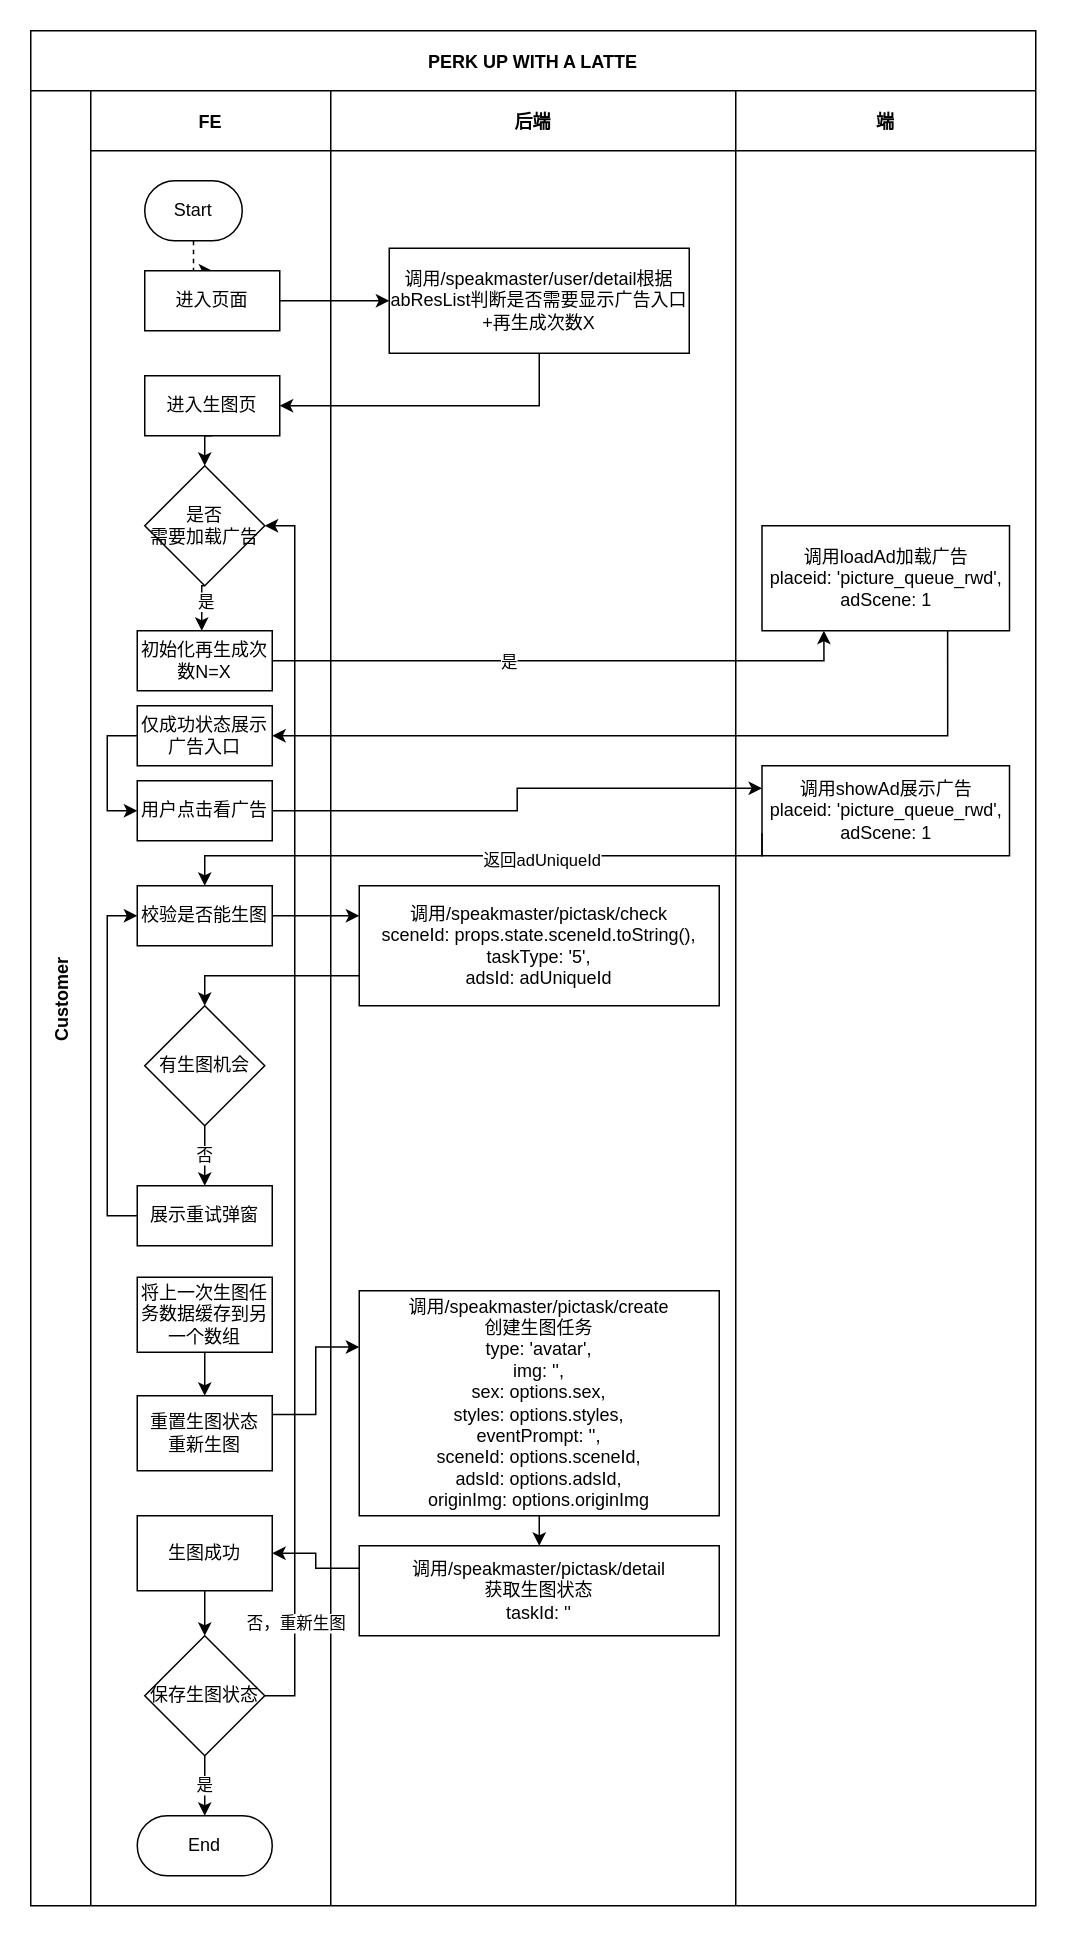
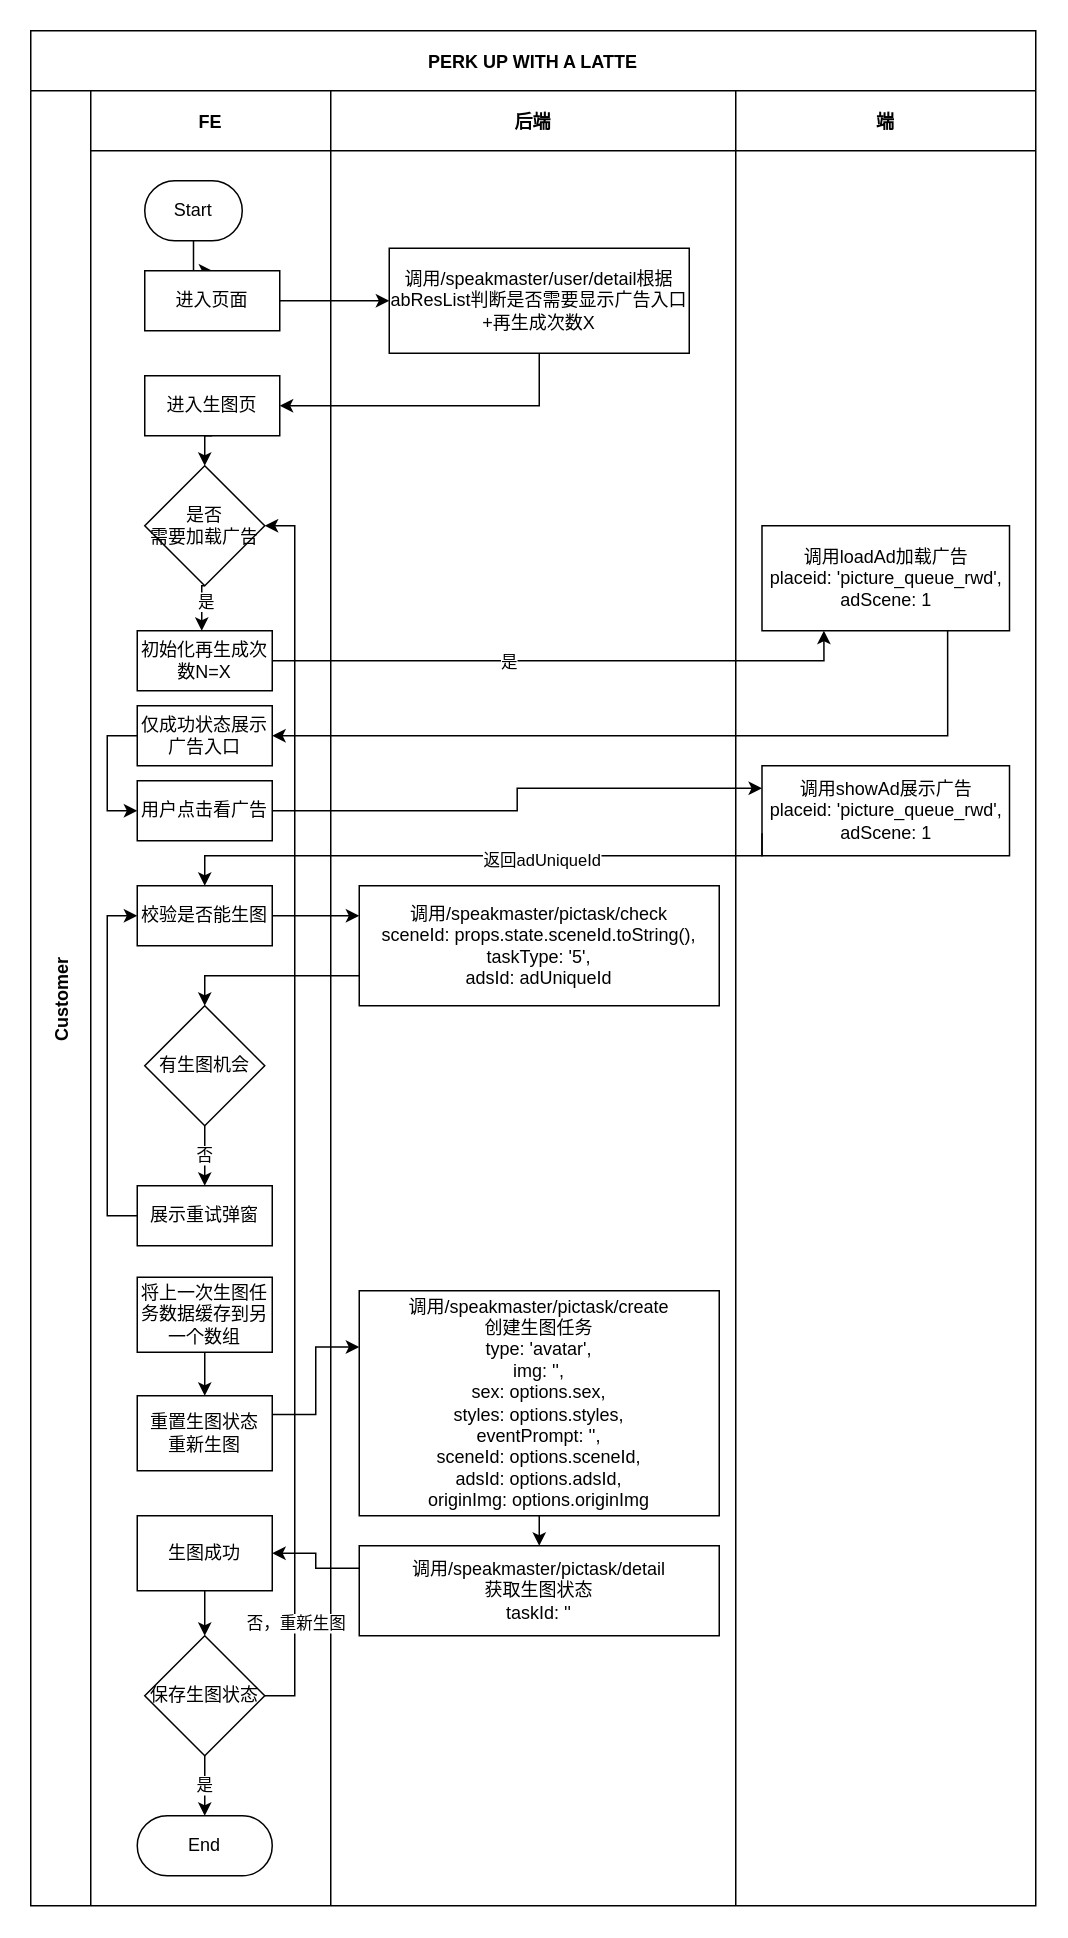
(194, 256) -> (194, 256)
